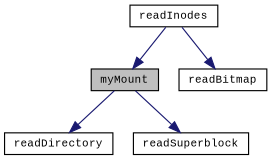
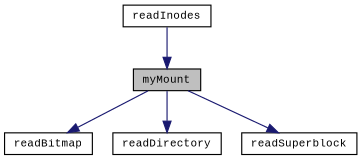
(195, 43) -> (113, 109)
